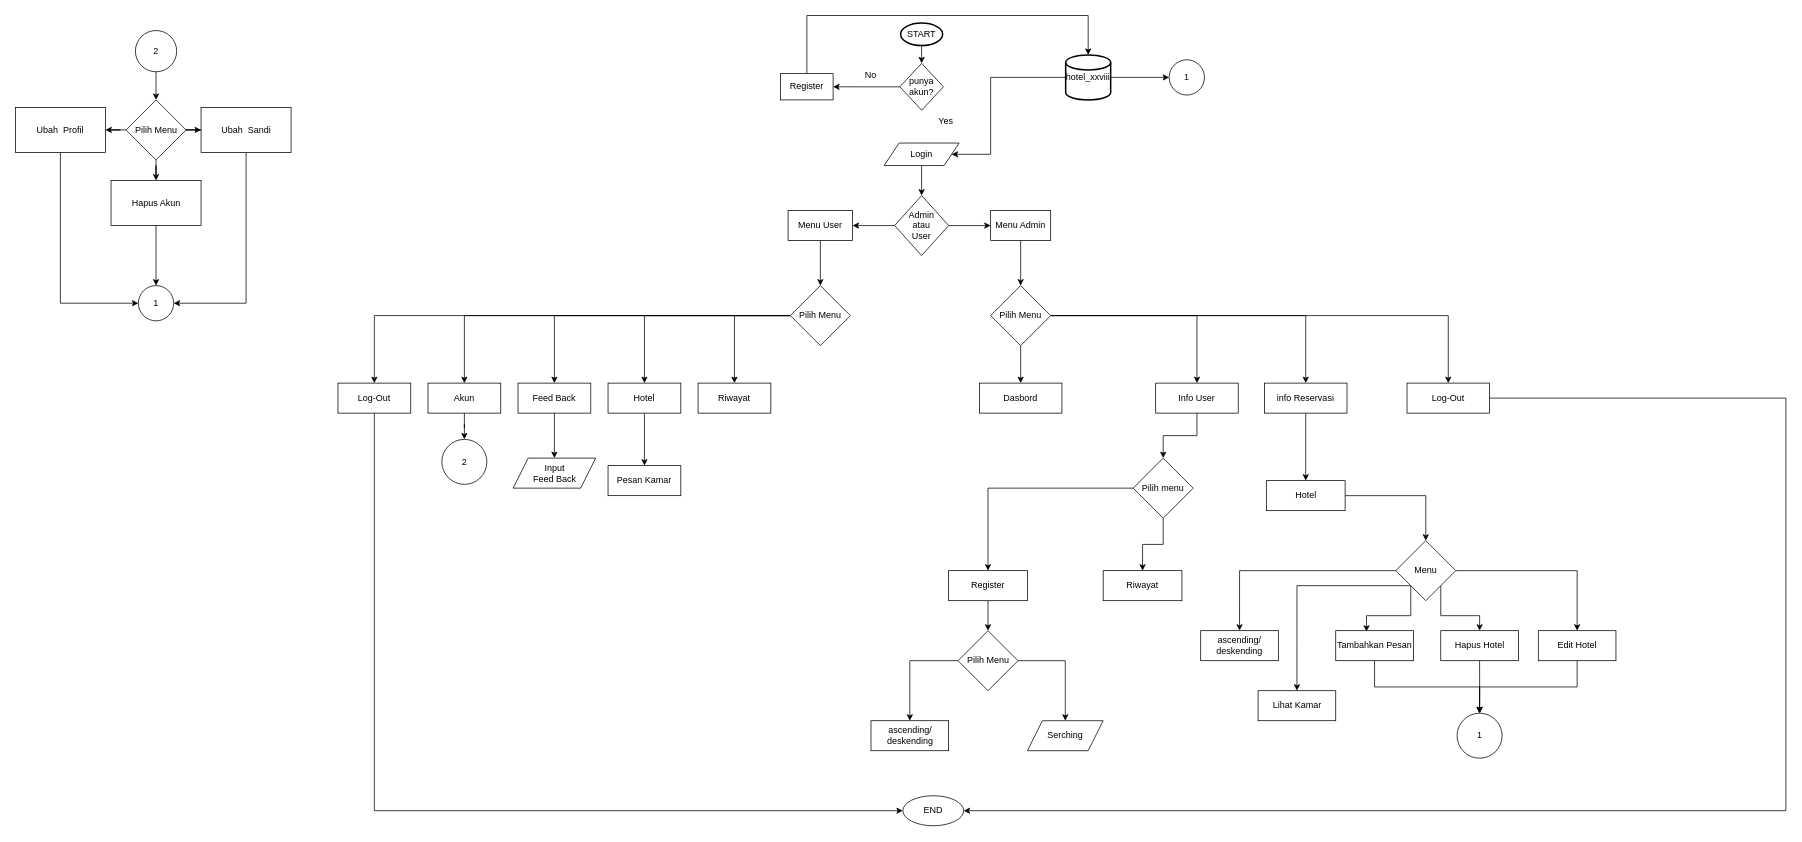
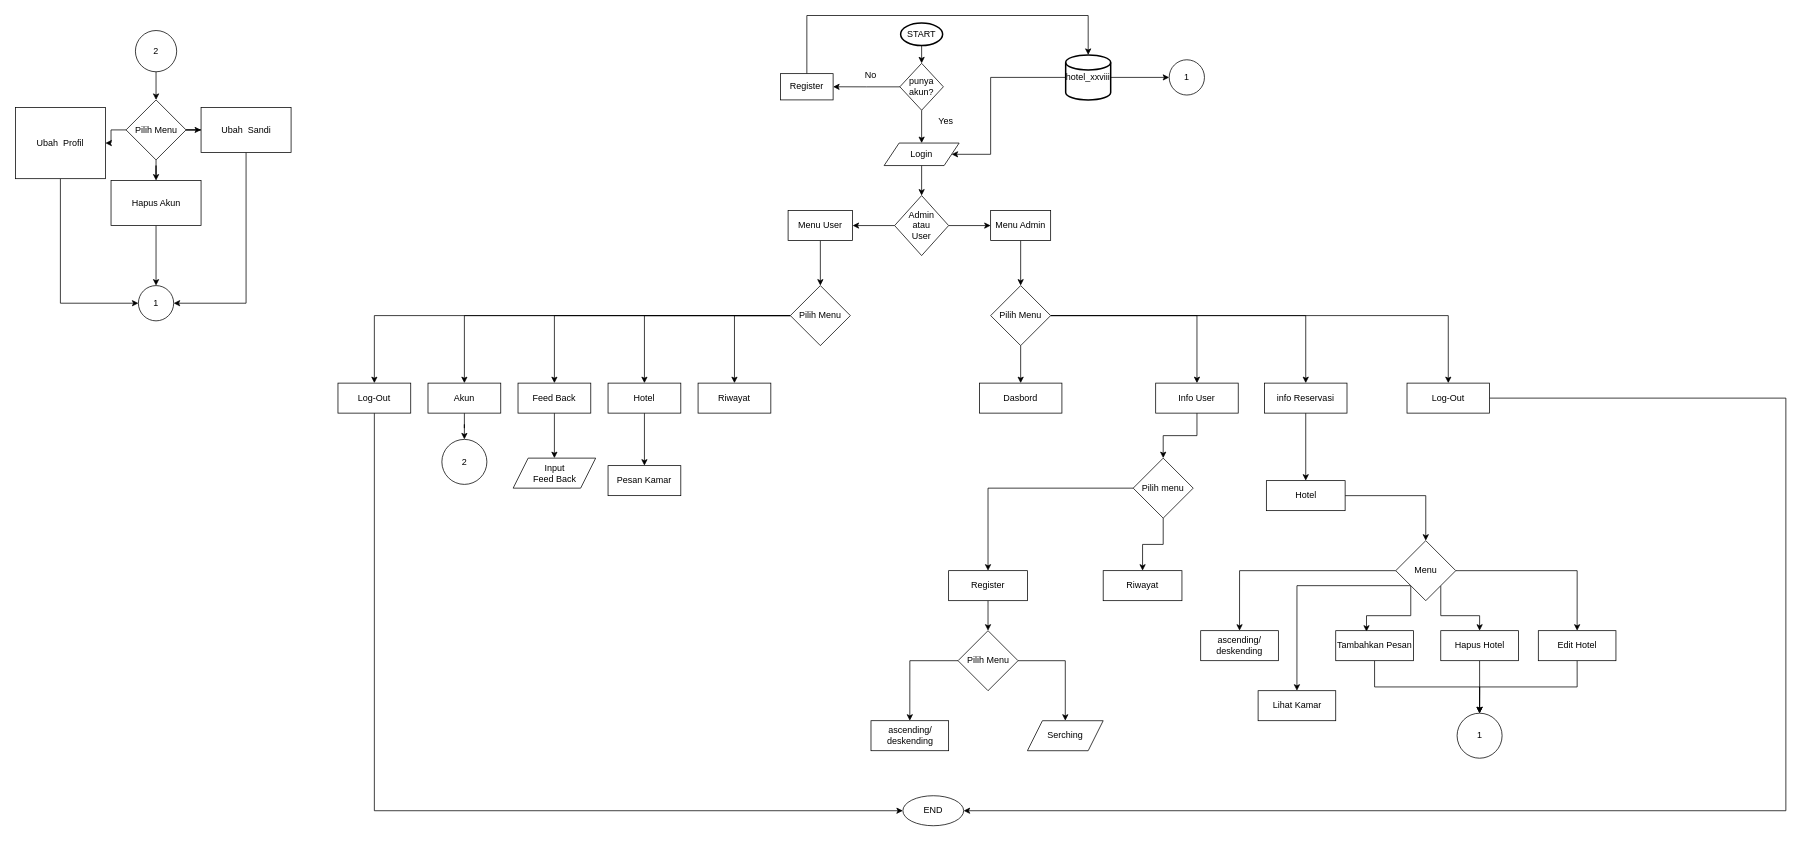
none -> (921, 124)
(60, 130) -> (60, 143)
